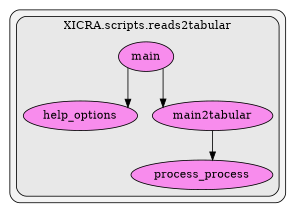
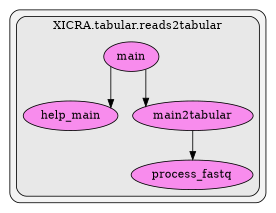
(148, 26) -> (138, 26)
(80, 116) -> (71, 116)
(202, 175) -> (192, 175)
